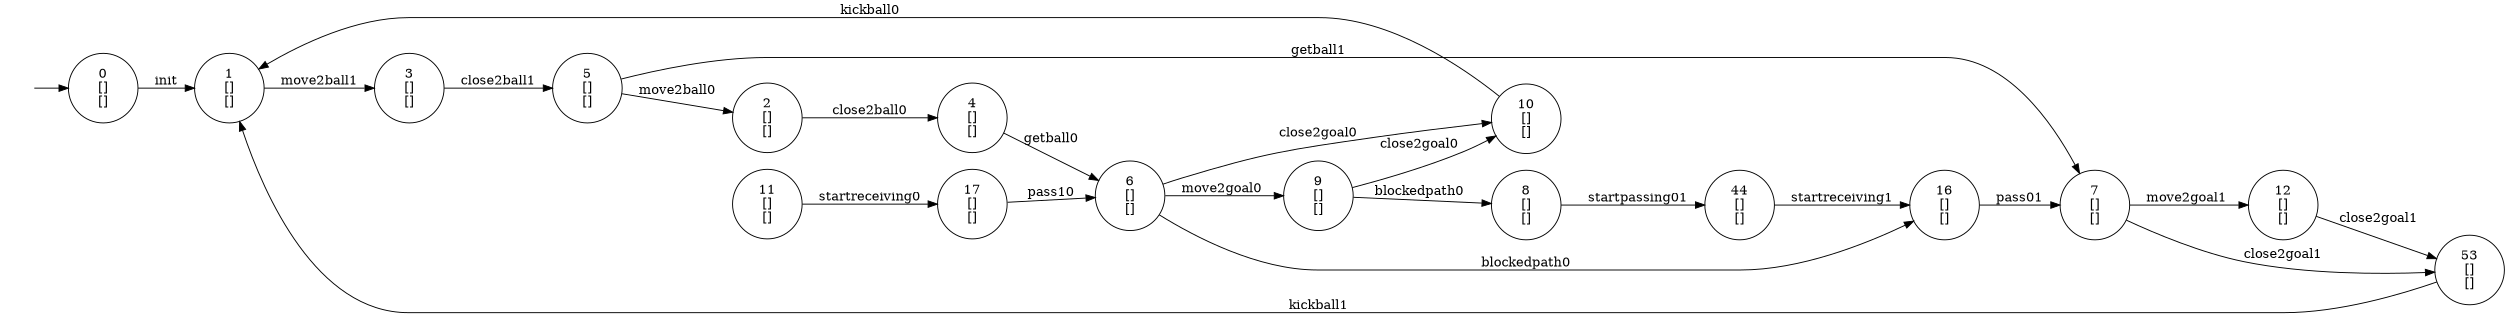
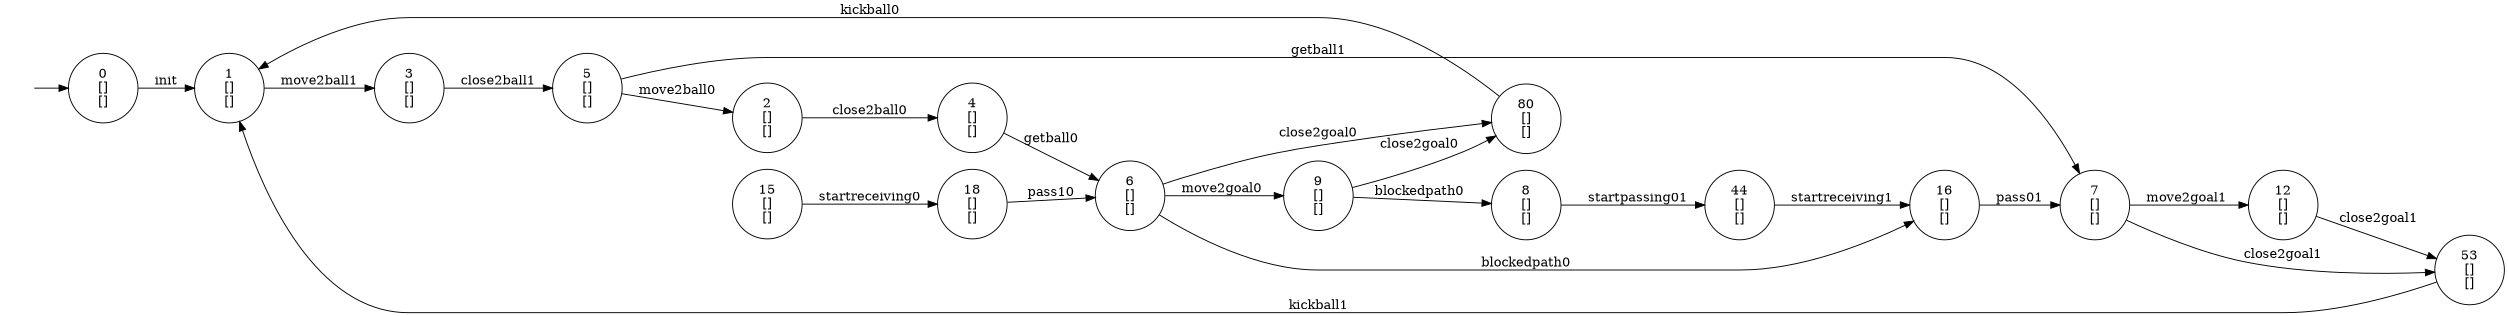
(1526, 119) -> (1526, 119)
(767, 204) -> (767, 204)
(972, 204) -> (972, 204)
